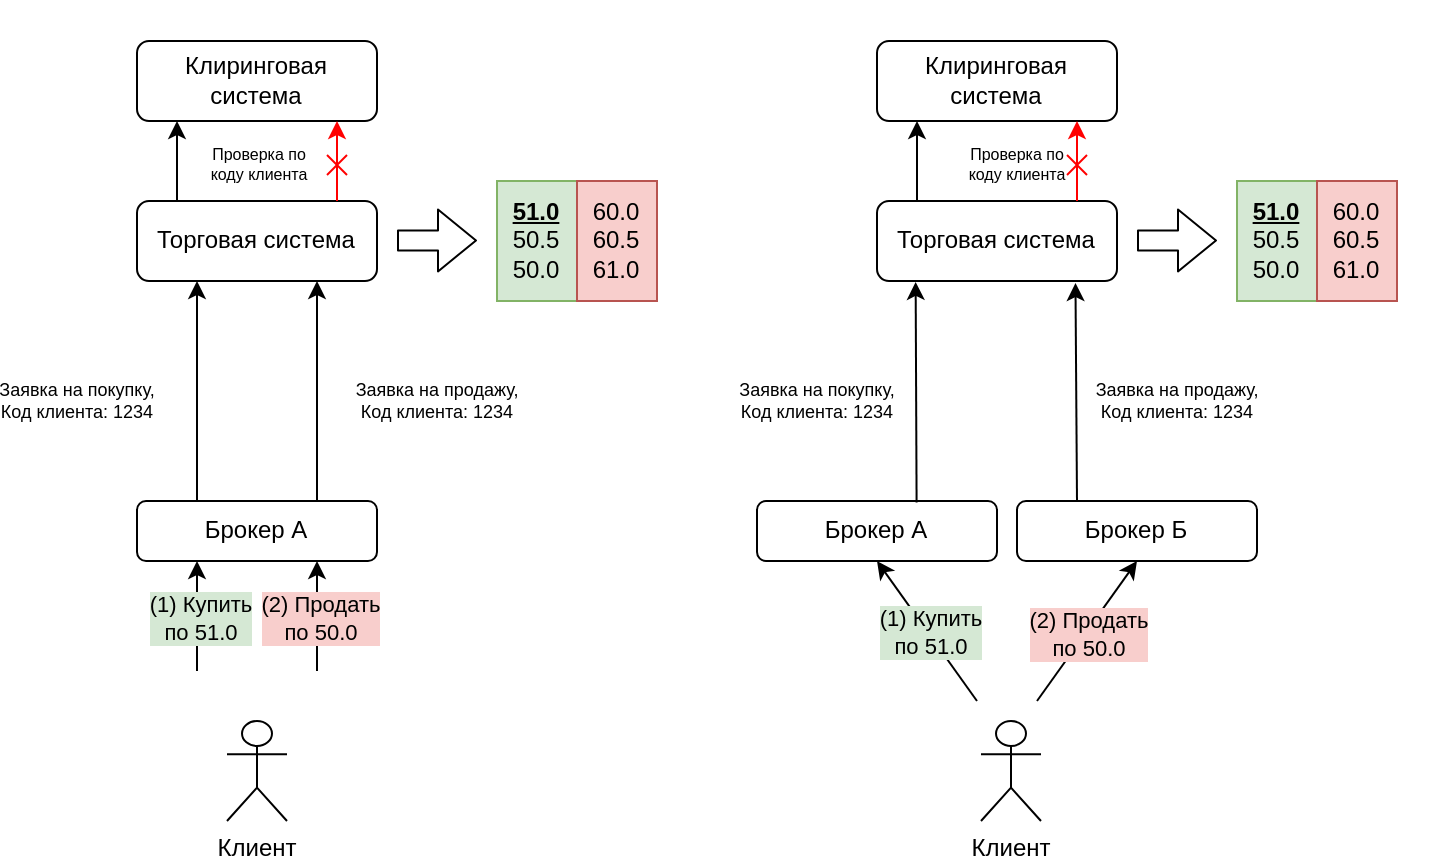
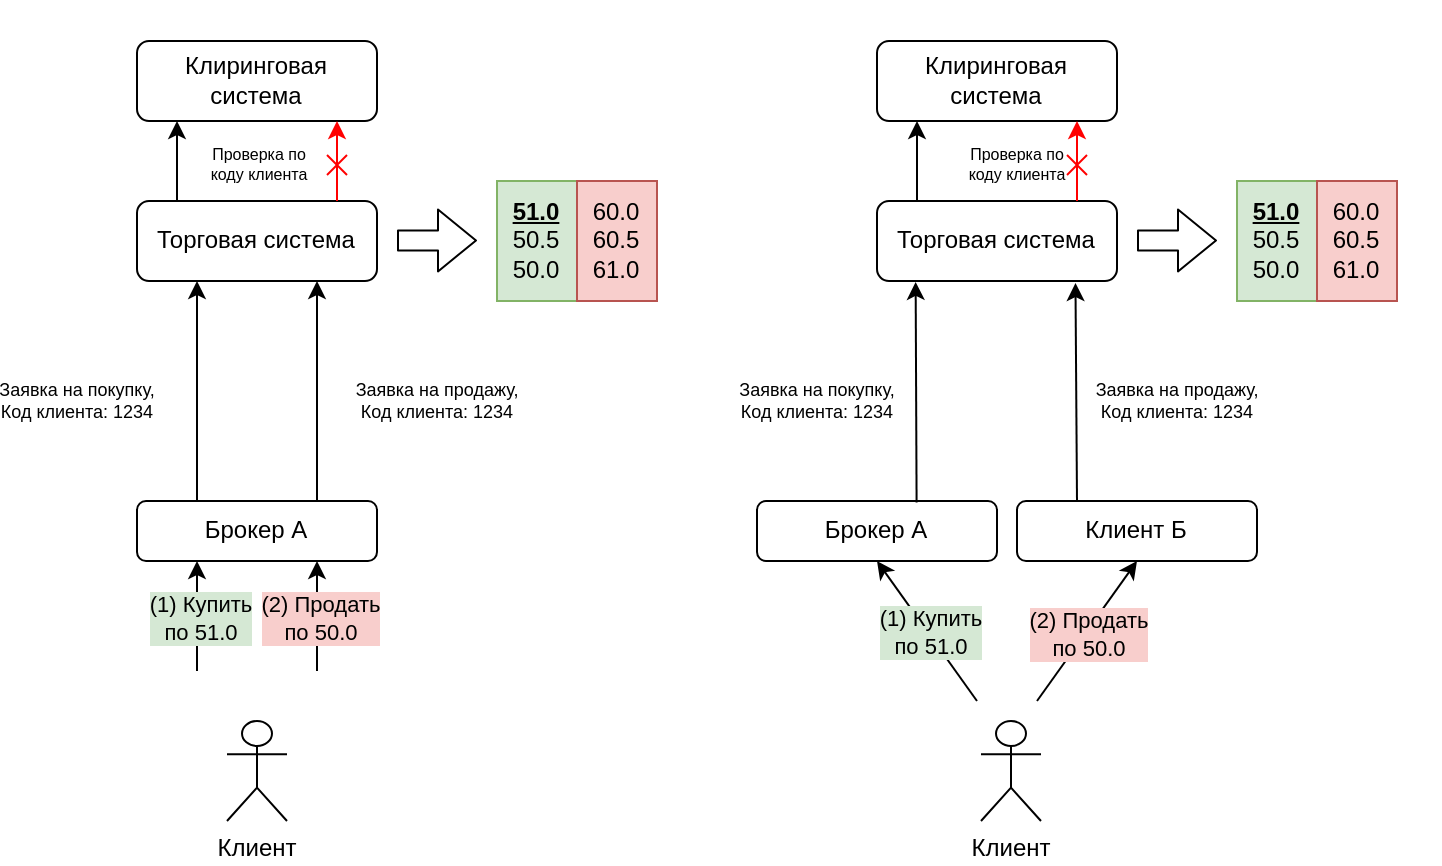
(1137, 531) -> (1137, 531)
